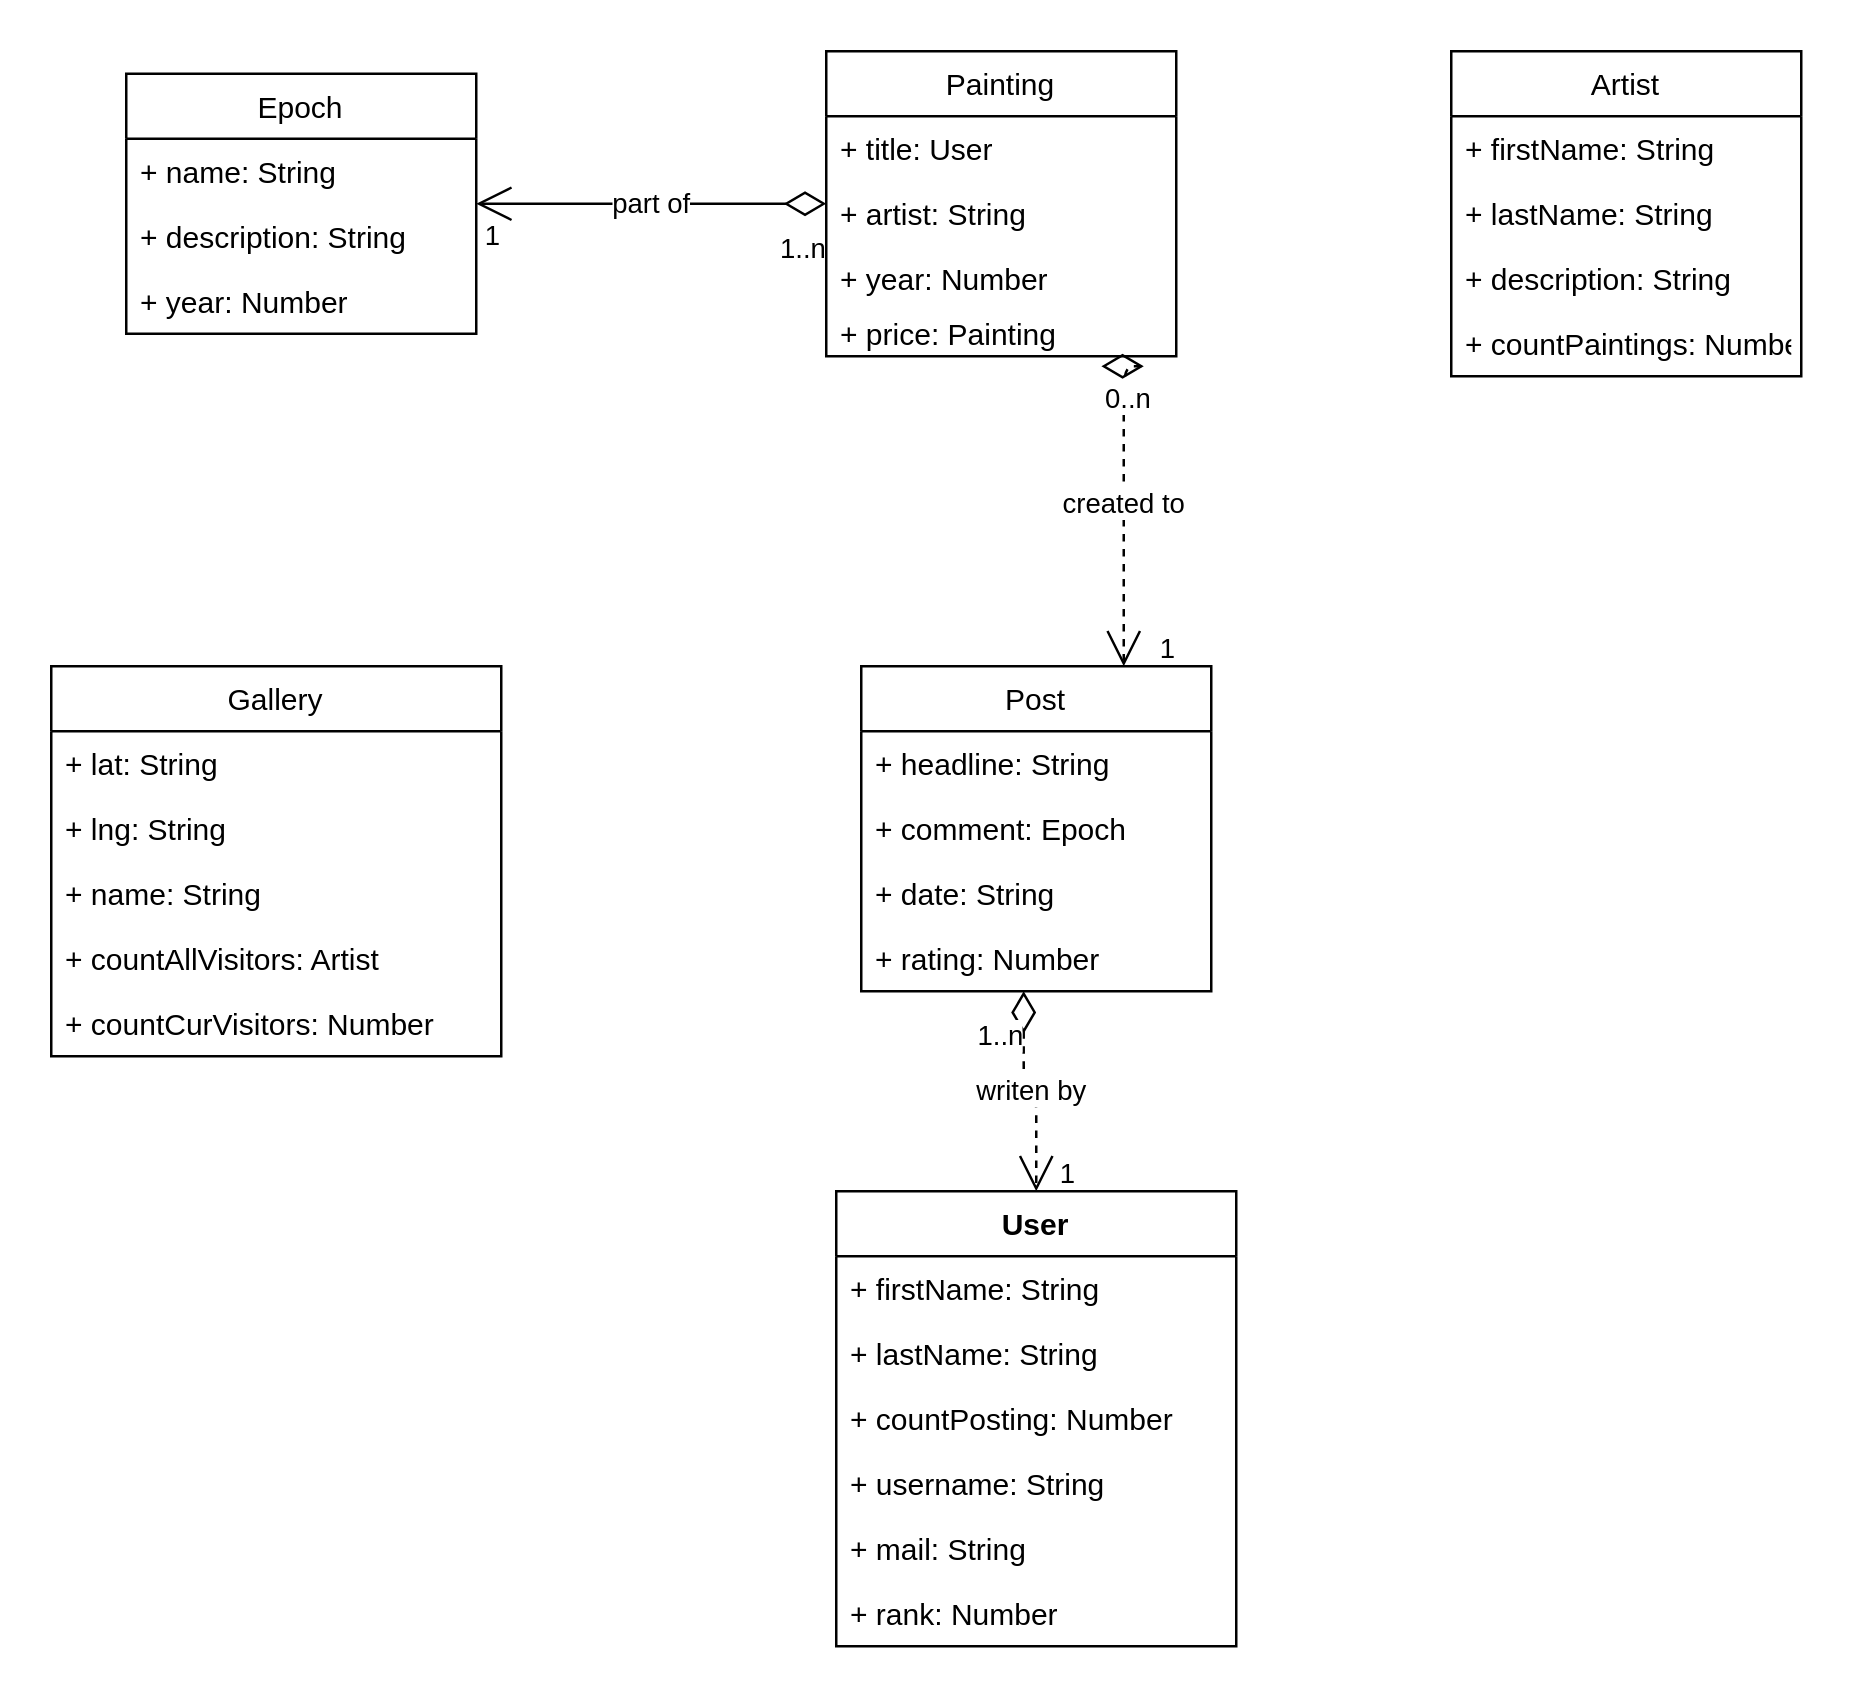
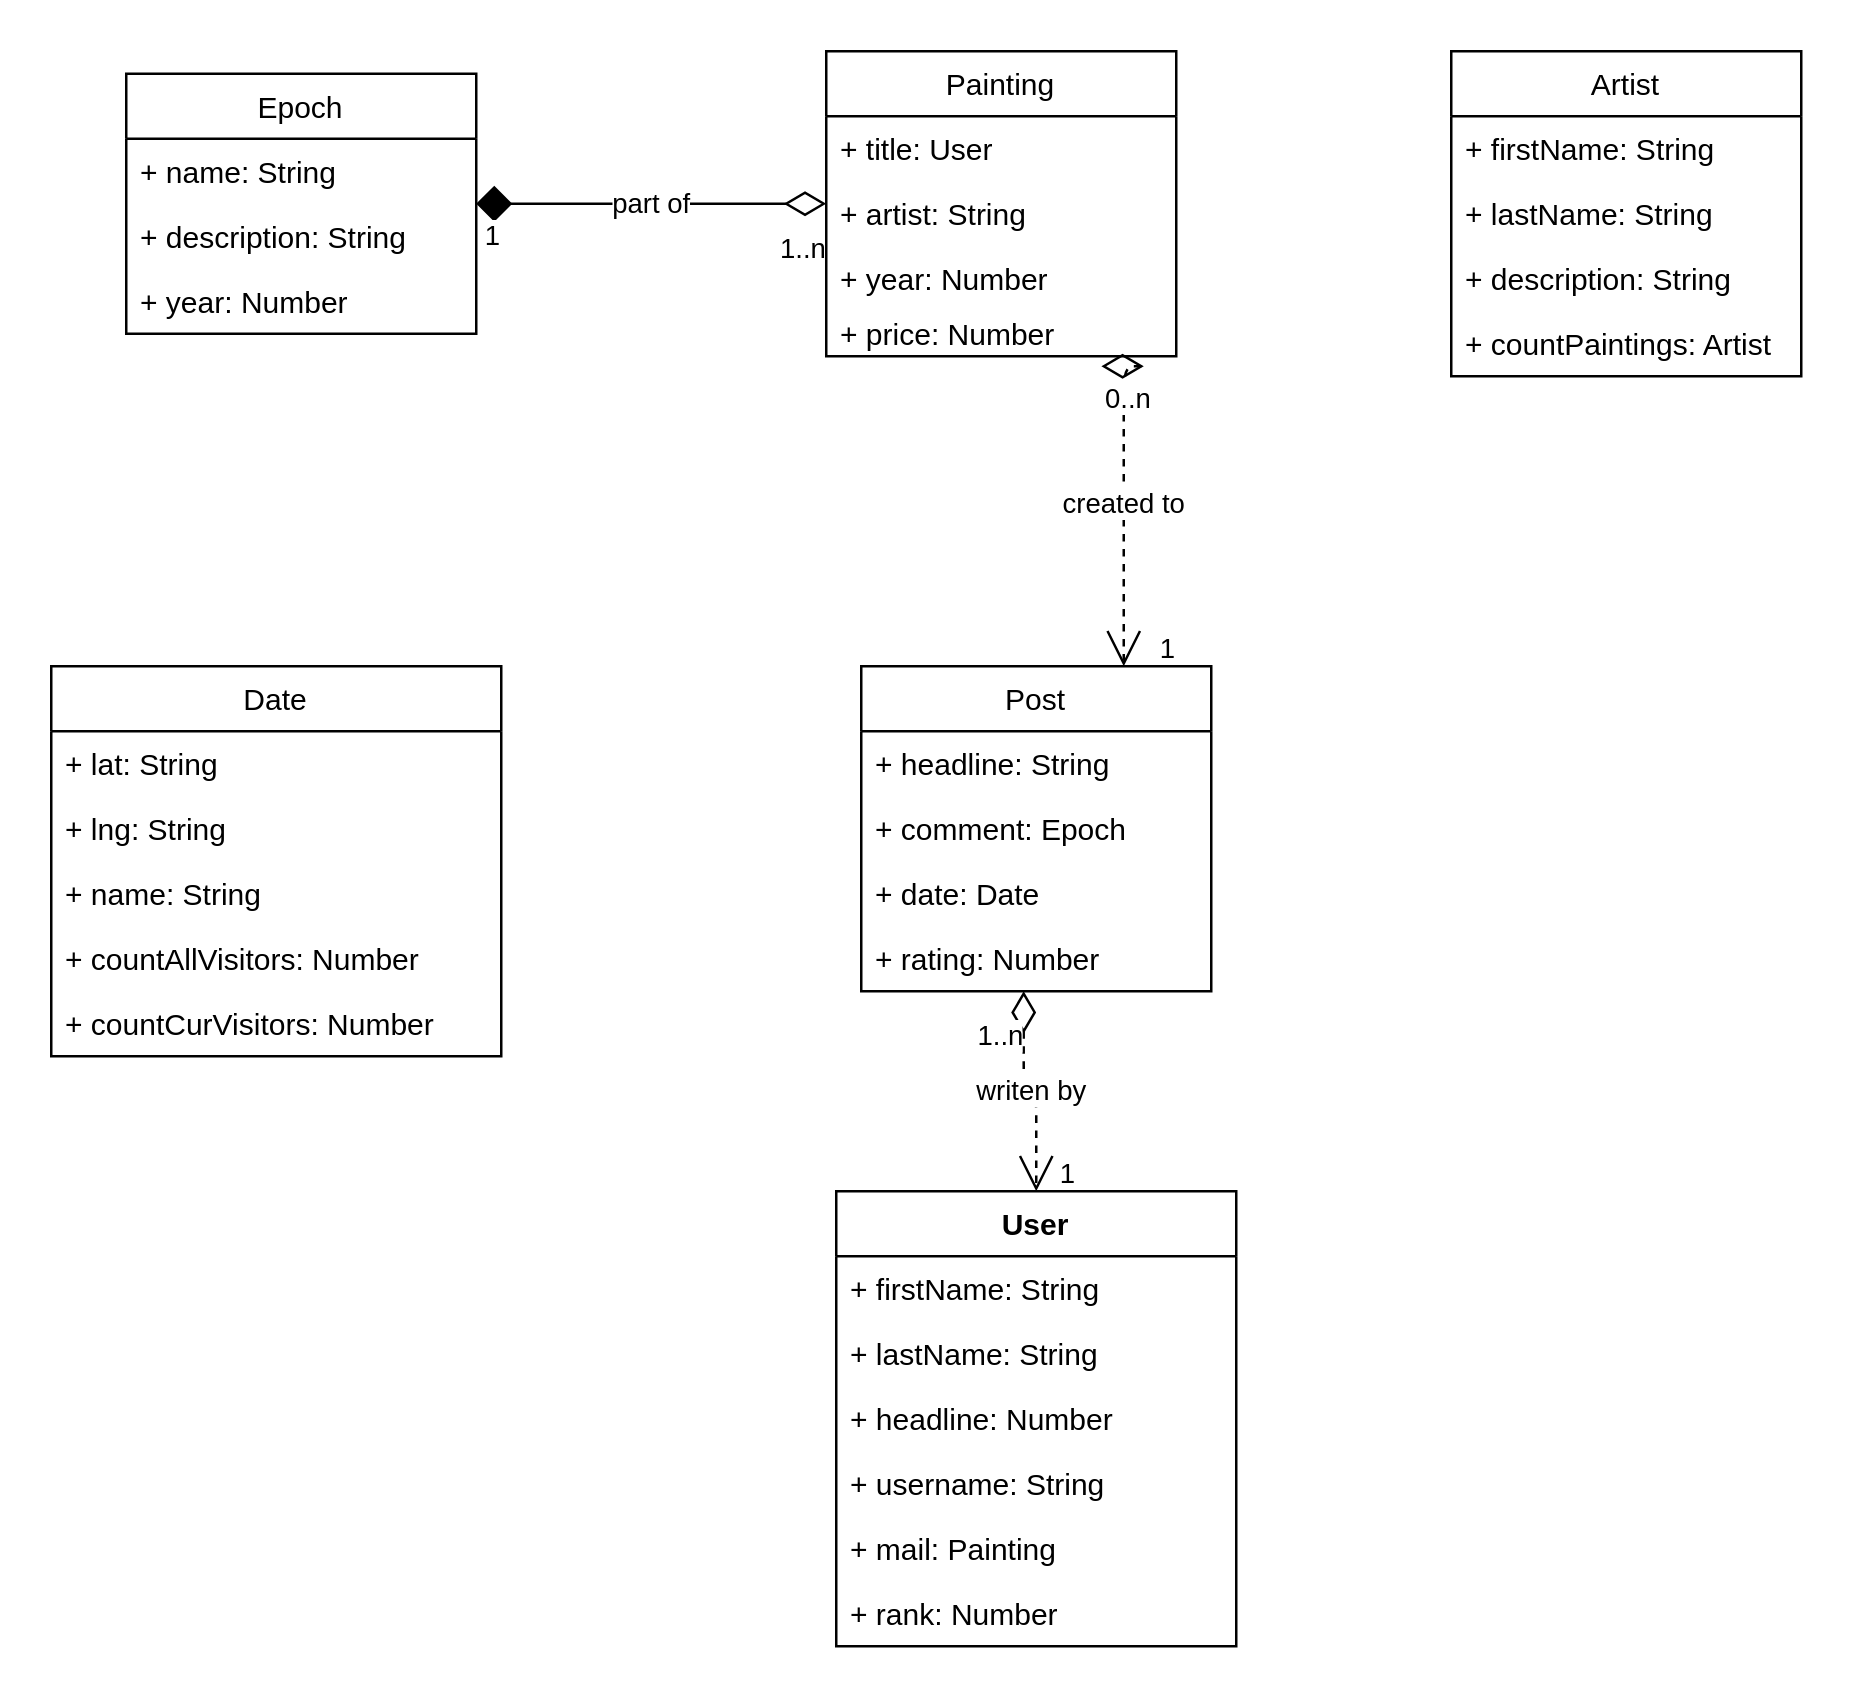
(497, 204) -> (512, 204)
(959, 335) -> (950, 335)
(1647, 345) -> (1643, 345)
(275, 700) -> (275, 700)
(977, 895) -> (964, 895)
(252, 960) -> (256, 960)
(1019, 1420) -> (982, 1420)
(944, 1550) -> (957, 1550)
